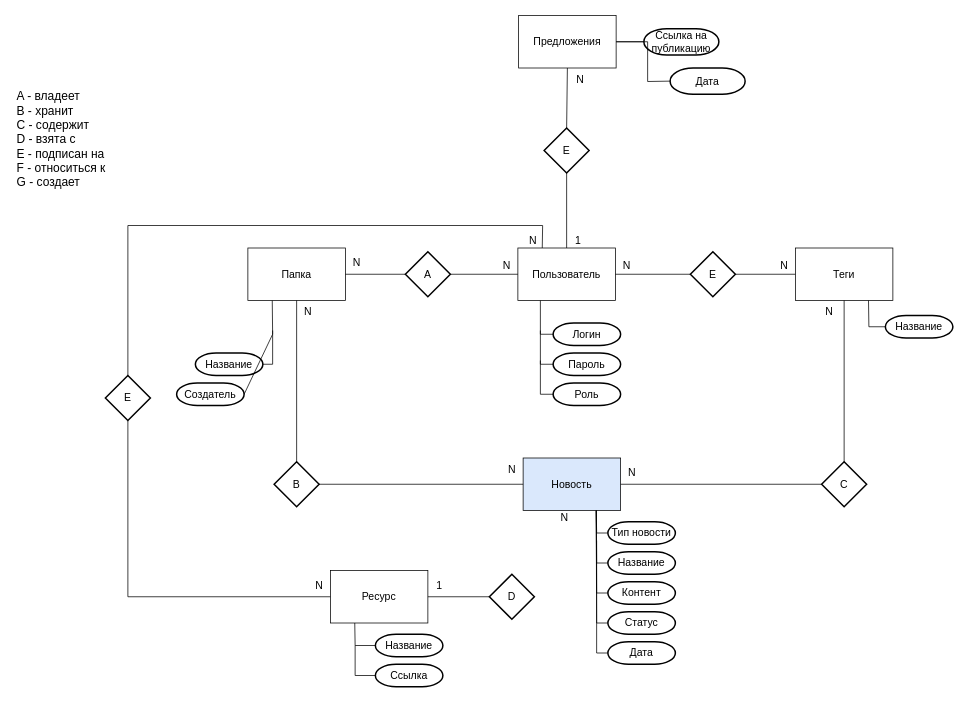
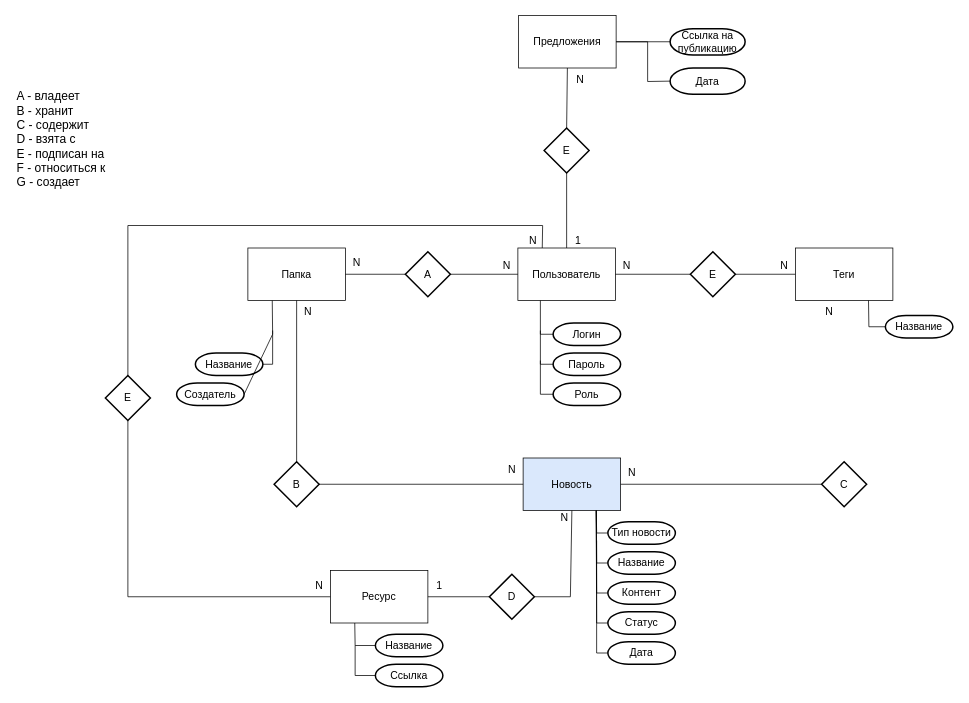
(681, 42) -> (708, 42)
(844, 382) -> none
none -> (571, 572)
